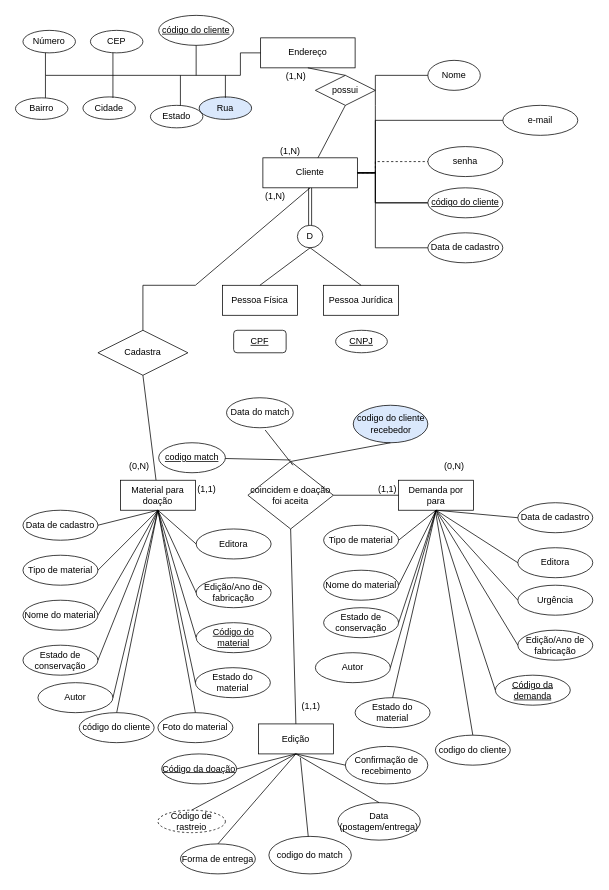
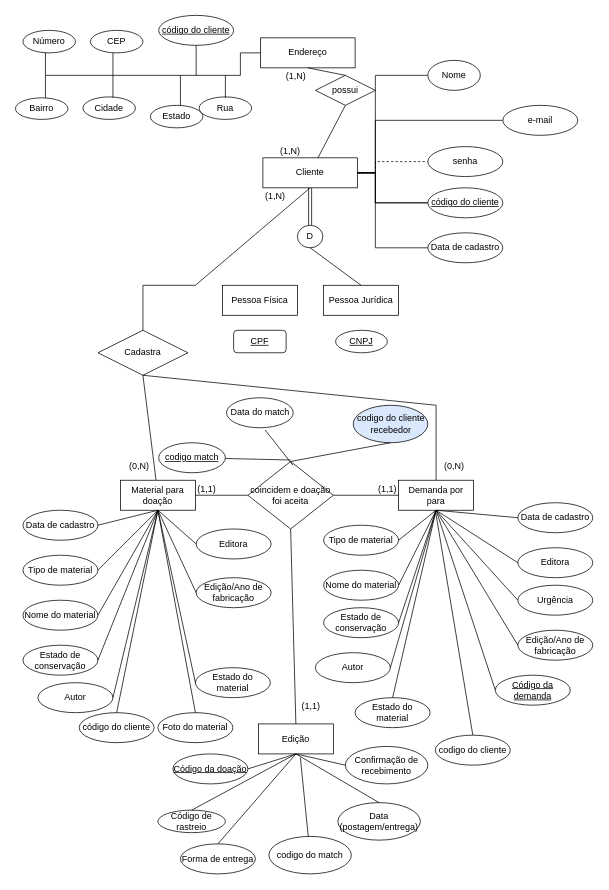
(225, 108) -> (225, 108)
(284, 267) -> none
none -> (327, 394)
none -> (222, 495)
(179, 580) -> none
(234, 638) -> none
(199, 769) -> (210, 769)
(192, 822) -> (192, 822)
